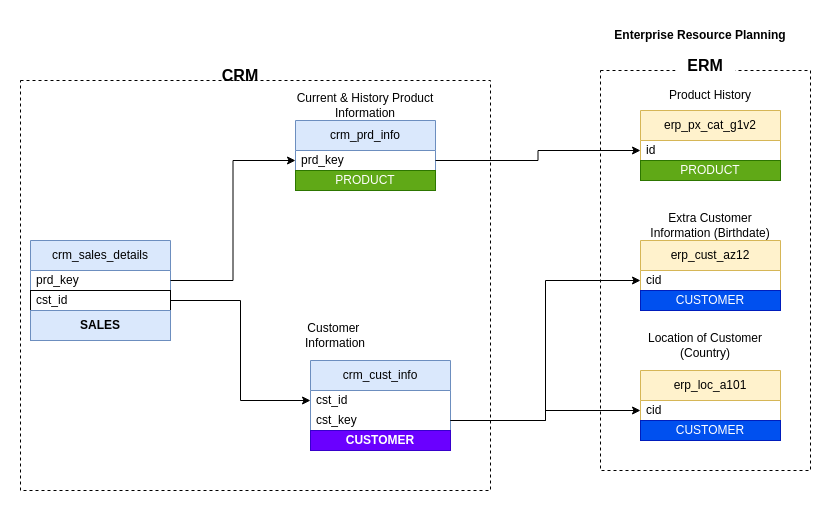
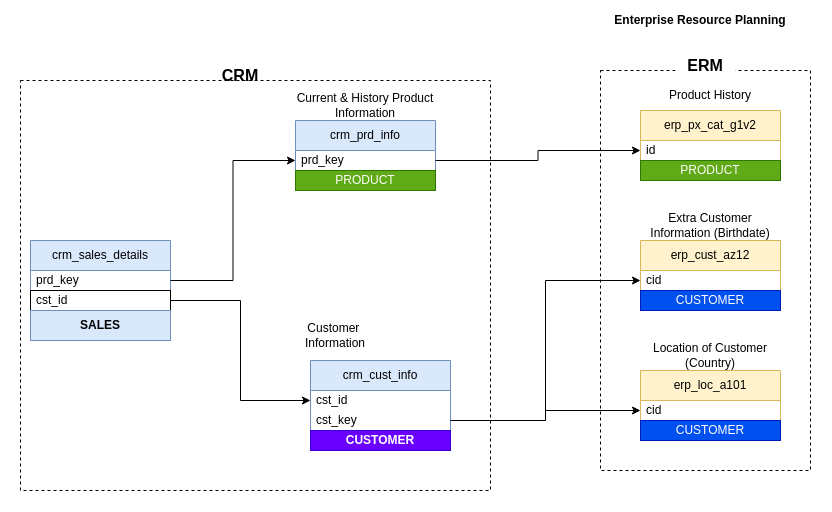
(701, 36) -> (701, 21)
(706, 346) -> (711, 356)
